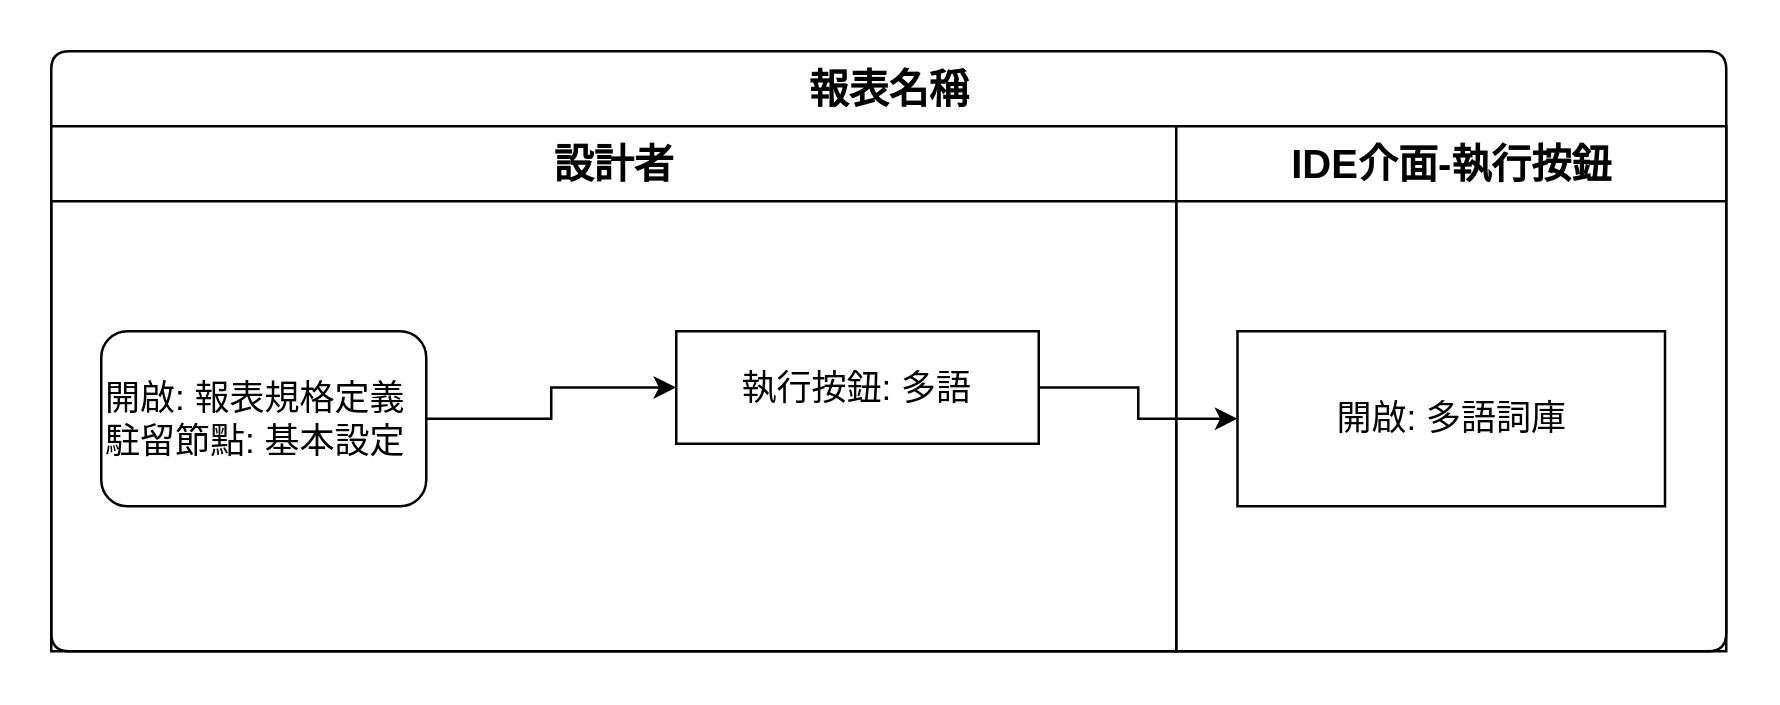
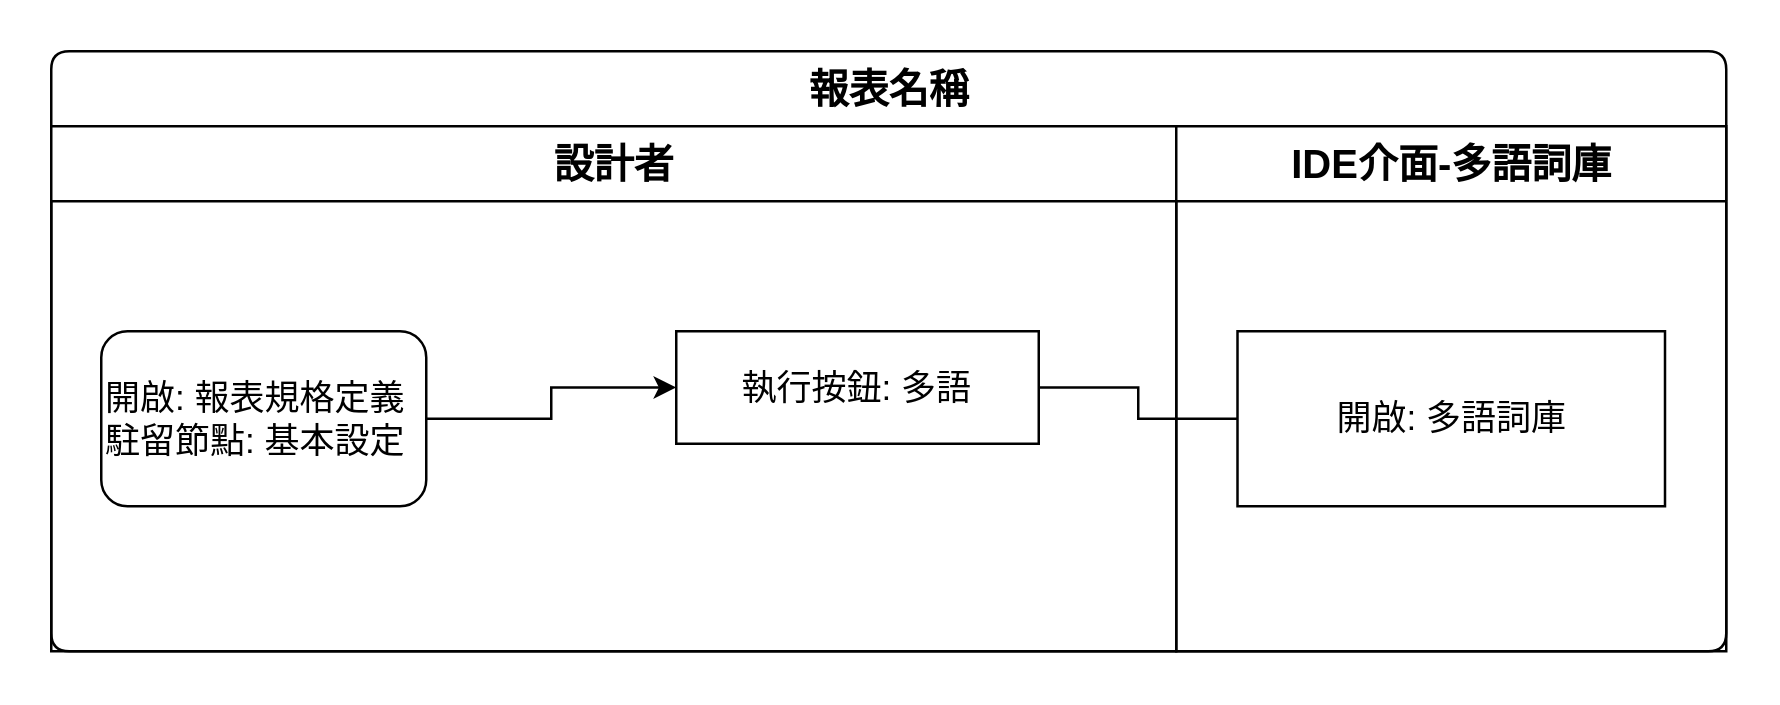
(1453, 164) -> (1453, 164)
(1219, 419) -> (1226, 419)
